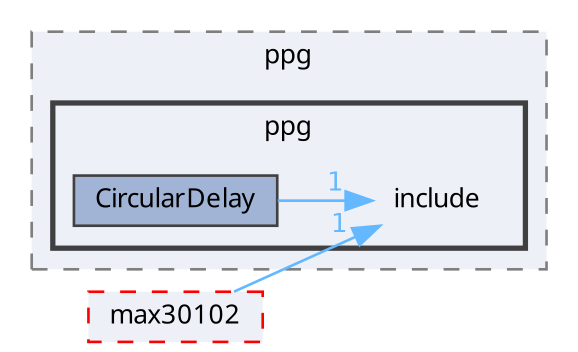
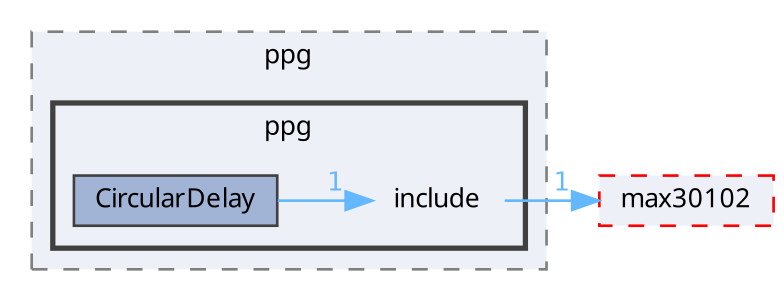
(295, 264) -> (538, 201)
